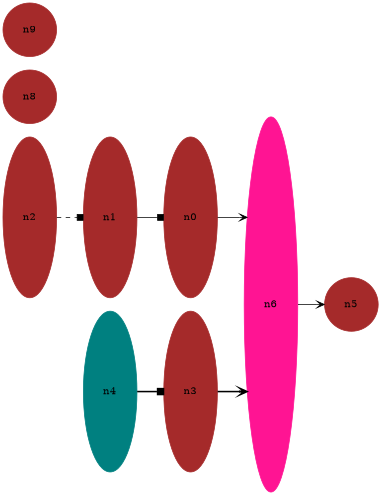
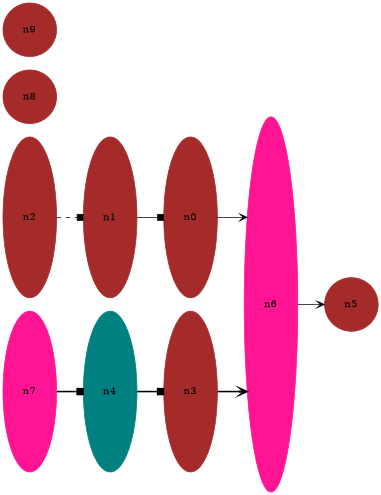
none -> (30, 392)
